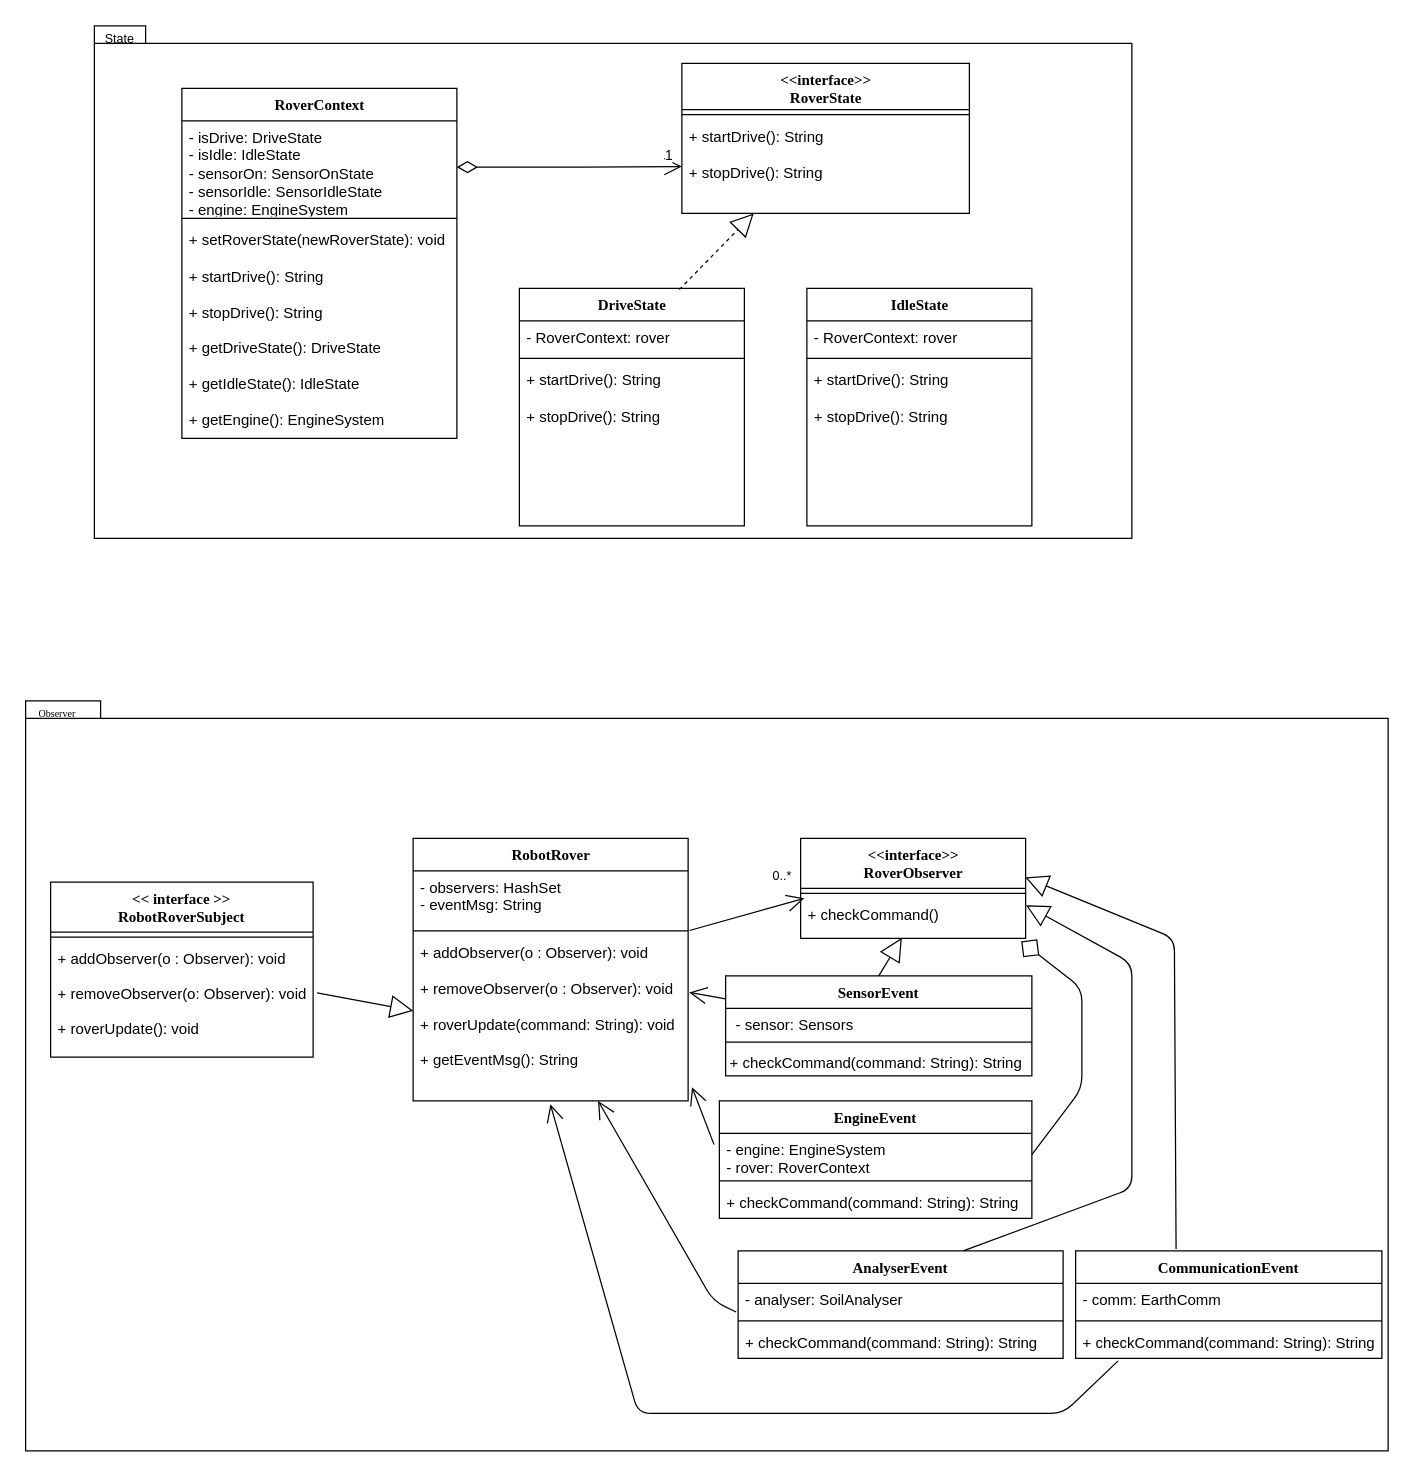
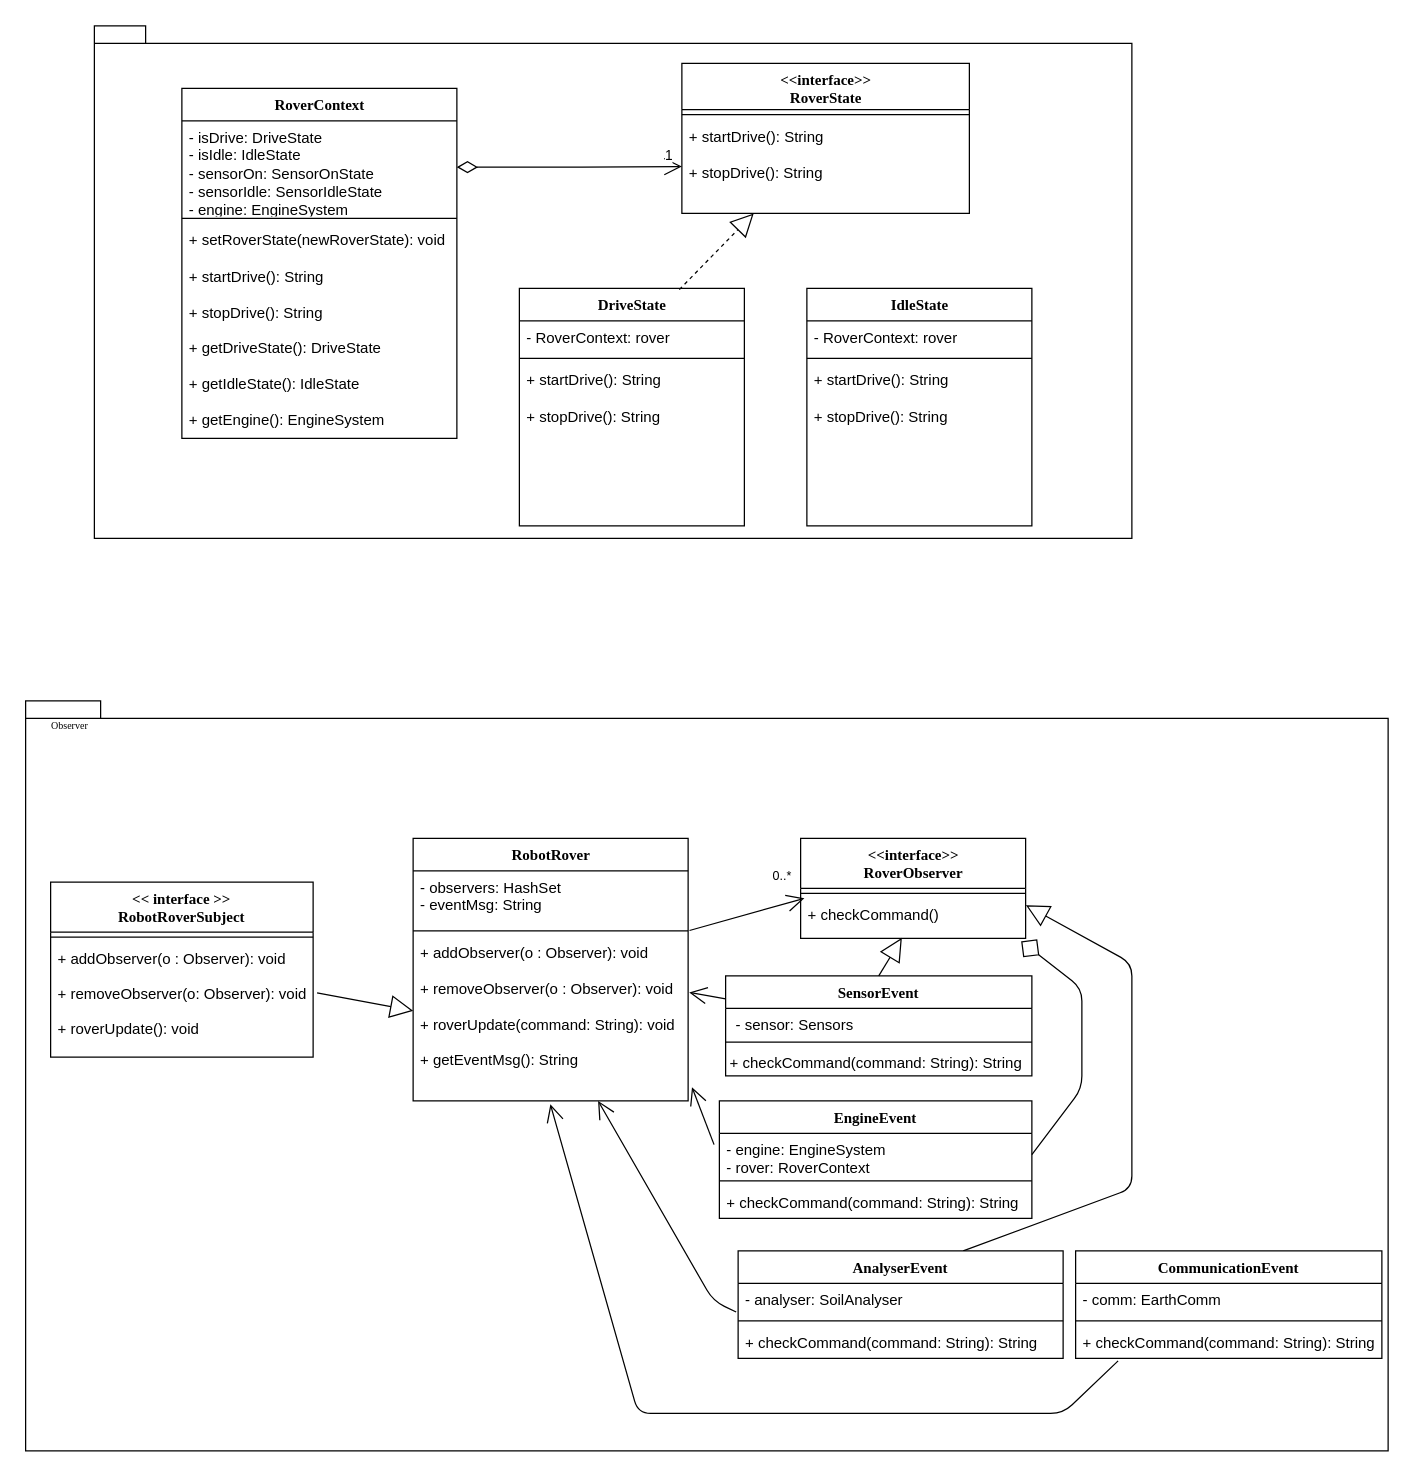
(119, 38) -> none
(57, 713) -> (69, 726)
(1175, 1027) -> none
